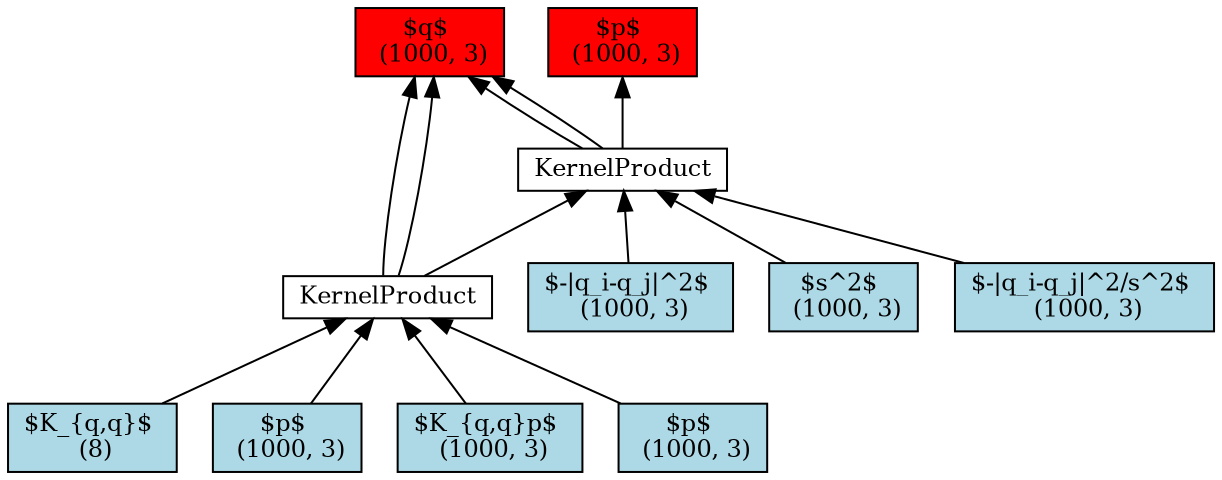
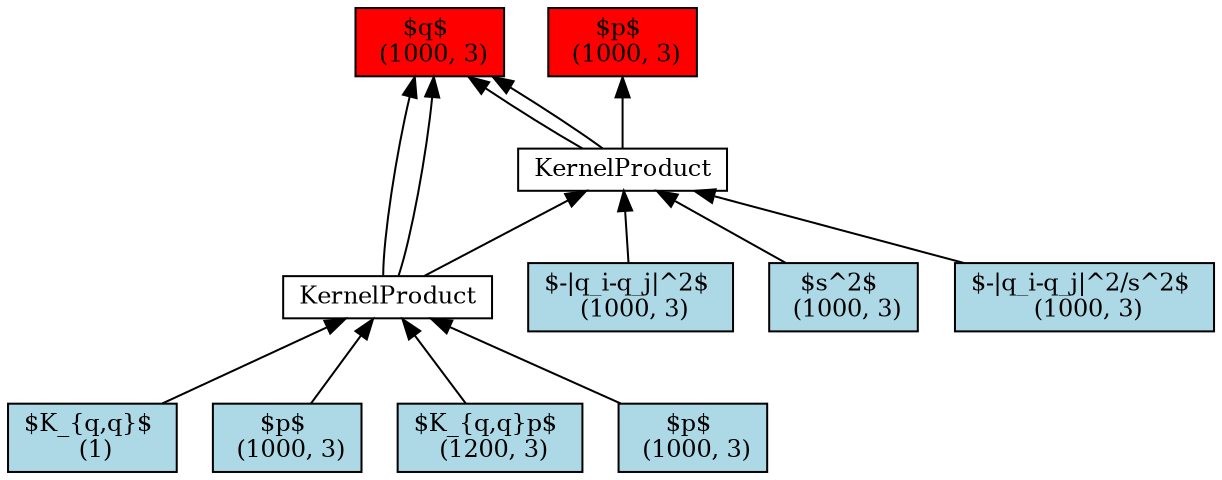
(92, 438) -> (92, 438)
(490, 438) -> (490, 438)
